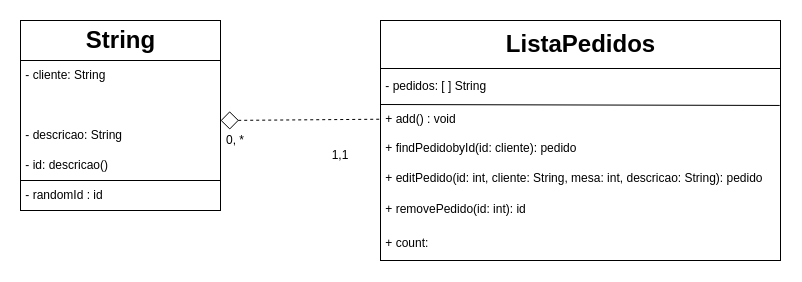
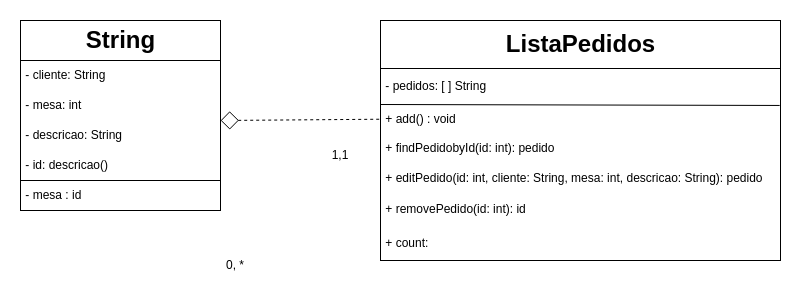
none -> (121, 106)
(236, 141) -> (236, 266)
(490, 149) -> (478, 149)
(65, 196) -> (52, 196)
